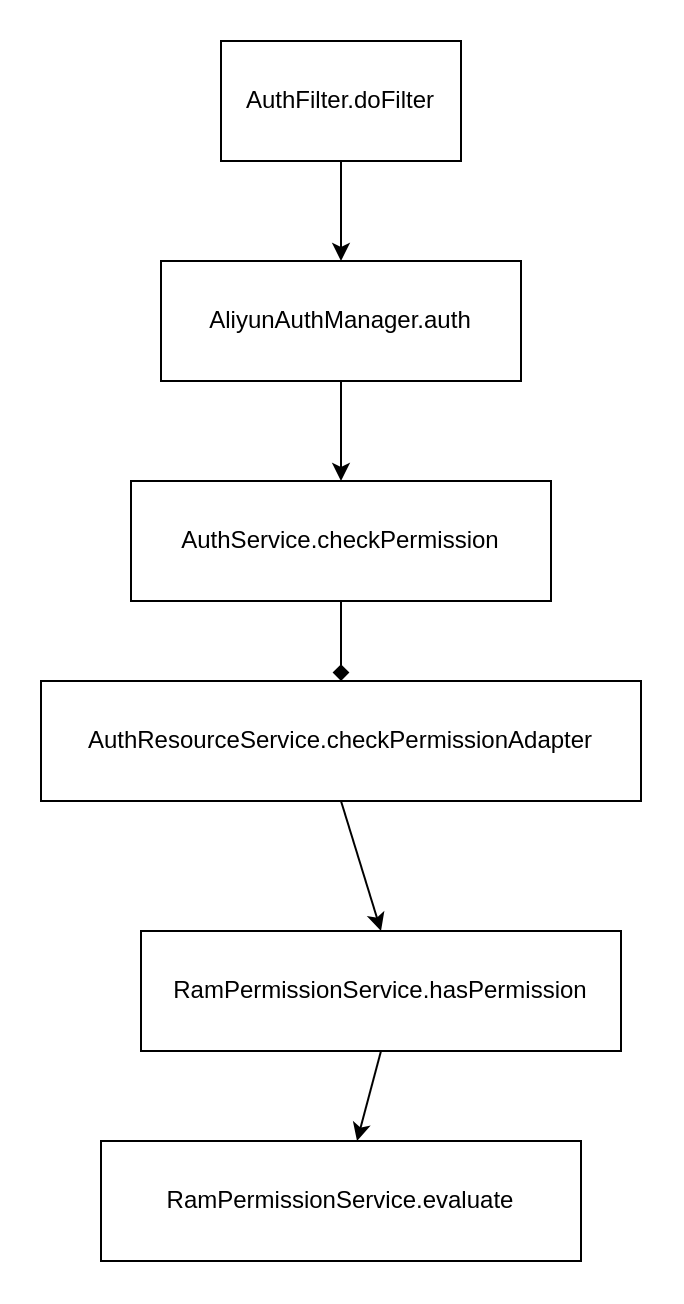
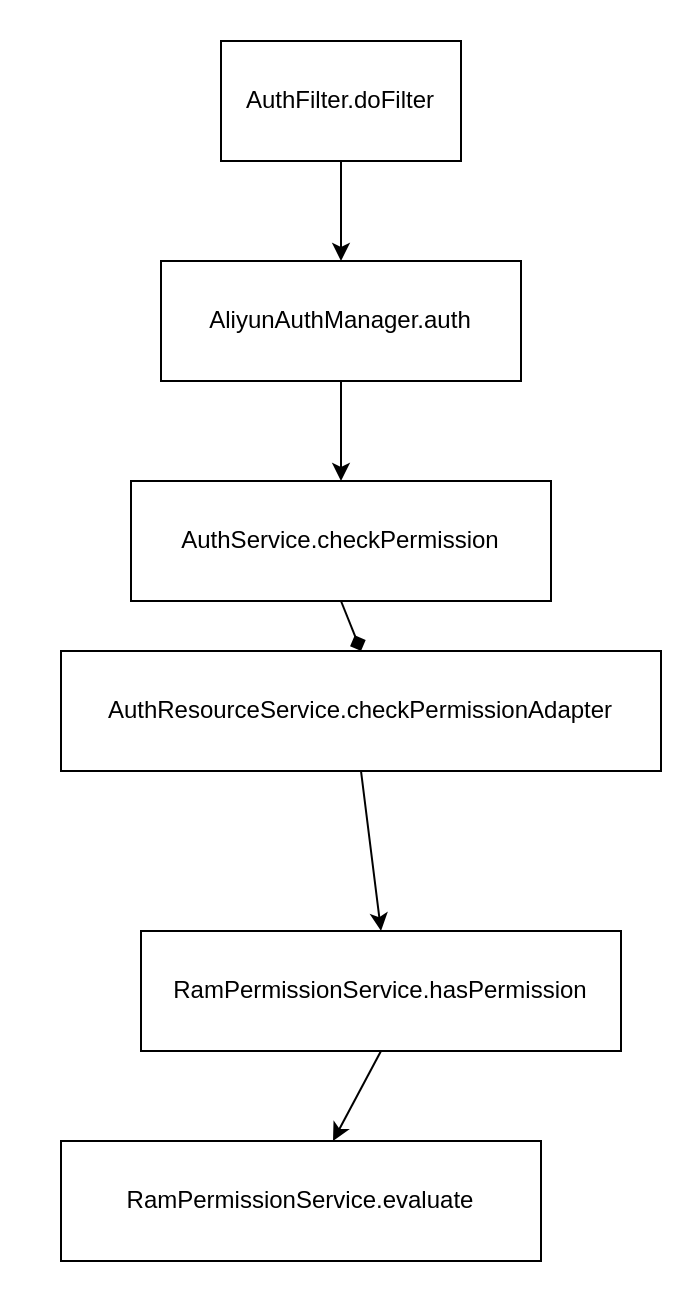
(341, 741) -> (361, 711)
(341, 1201) -> (301, 1201)
